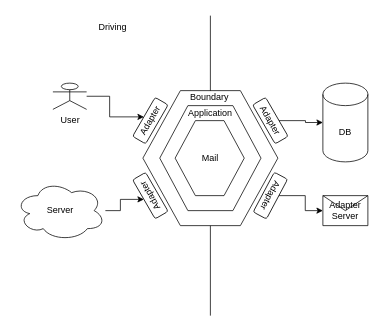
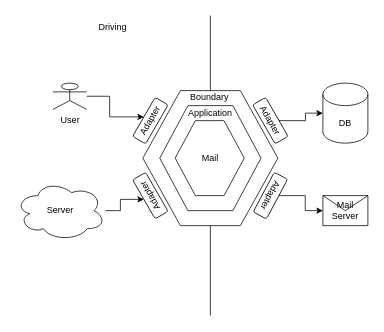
(345, 122) -> (345, 113)
(345, 210) -> (345, 210)
